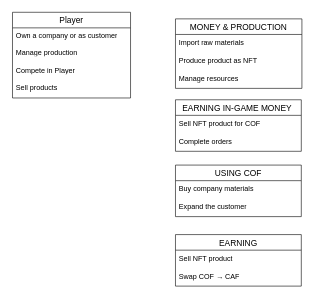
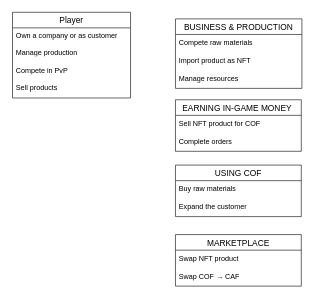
(239, 27) -> (239, 27)
(216, 43) -> (218, 43)
(221, 61) -> (219, 61)
(46, 71) -> (41, 71)
(218, 189) -> (210, 189)
(238, 243) -> (238, 243)
(208, 259) -> (209, 259)
